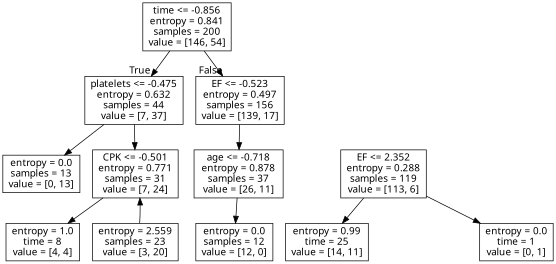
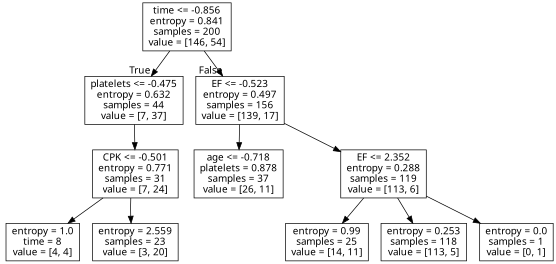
none -> (309, 136)
(41, 174) -> none
(239, 174) -> (239, 174)
(140, 214) -> (131, 207)
(234, 242) -> none
(327, 242) -> (327, 242)
none -> (424, 242)
(516, 242) -> (516, 242)
